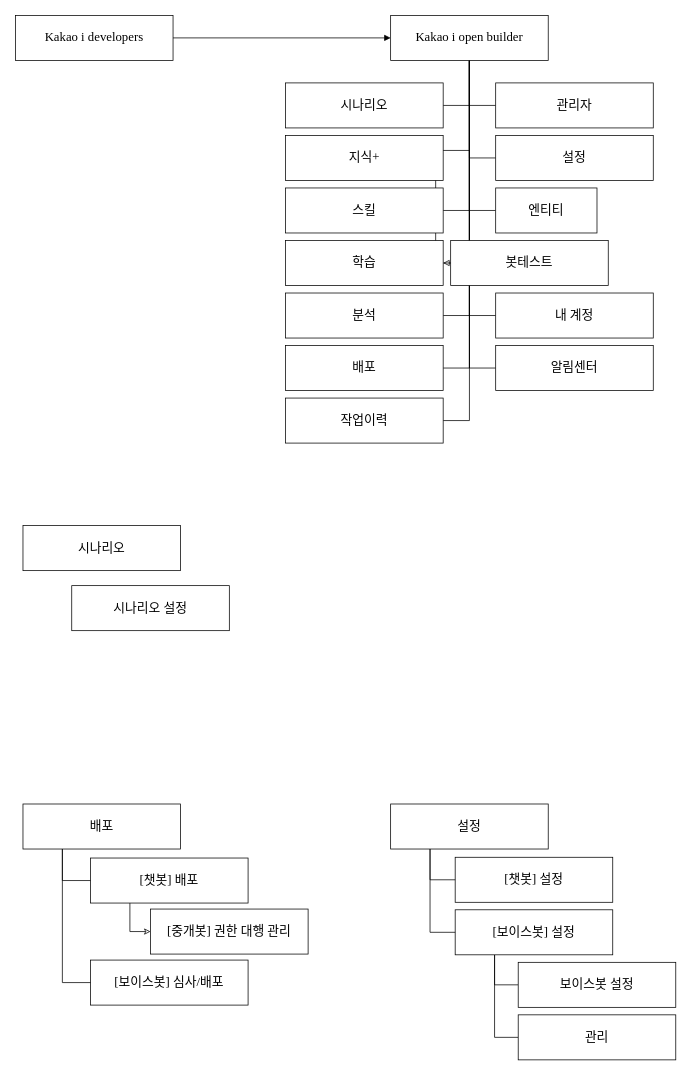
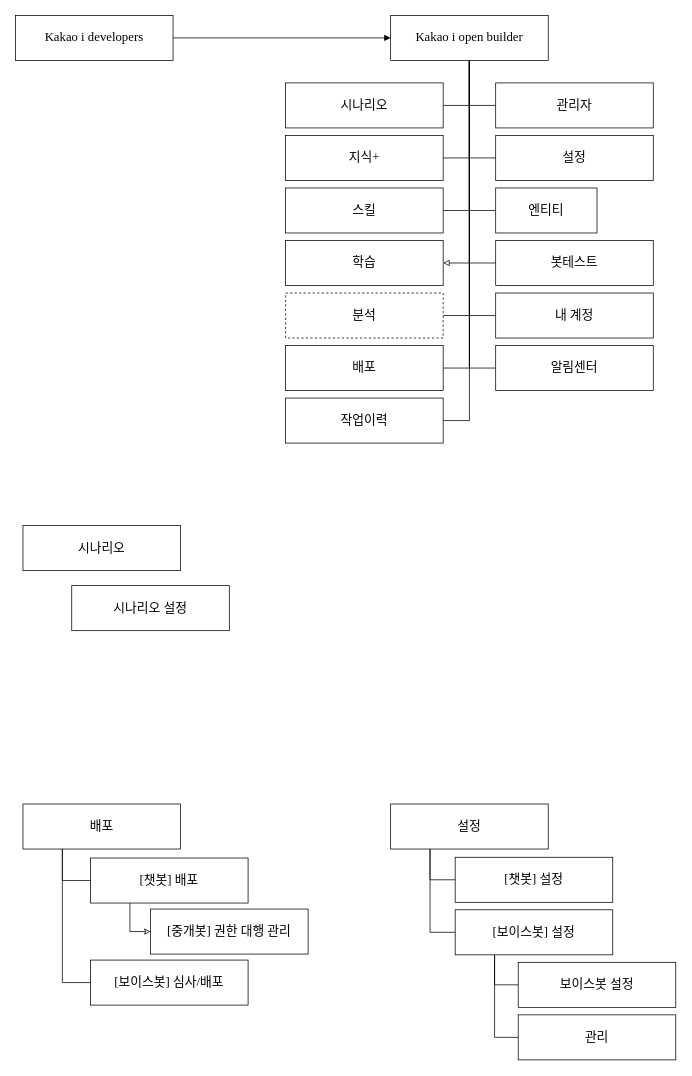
none -> (455, 158)
(529, 263) -> (574, 263)
(364, 315) -> (364, 315)
